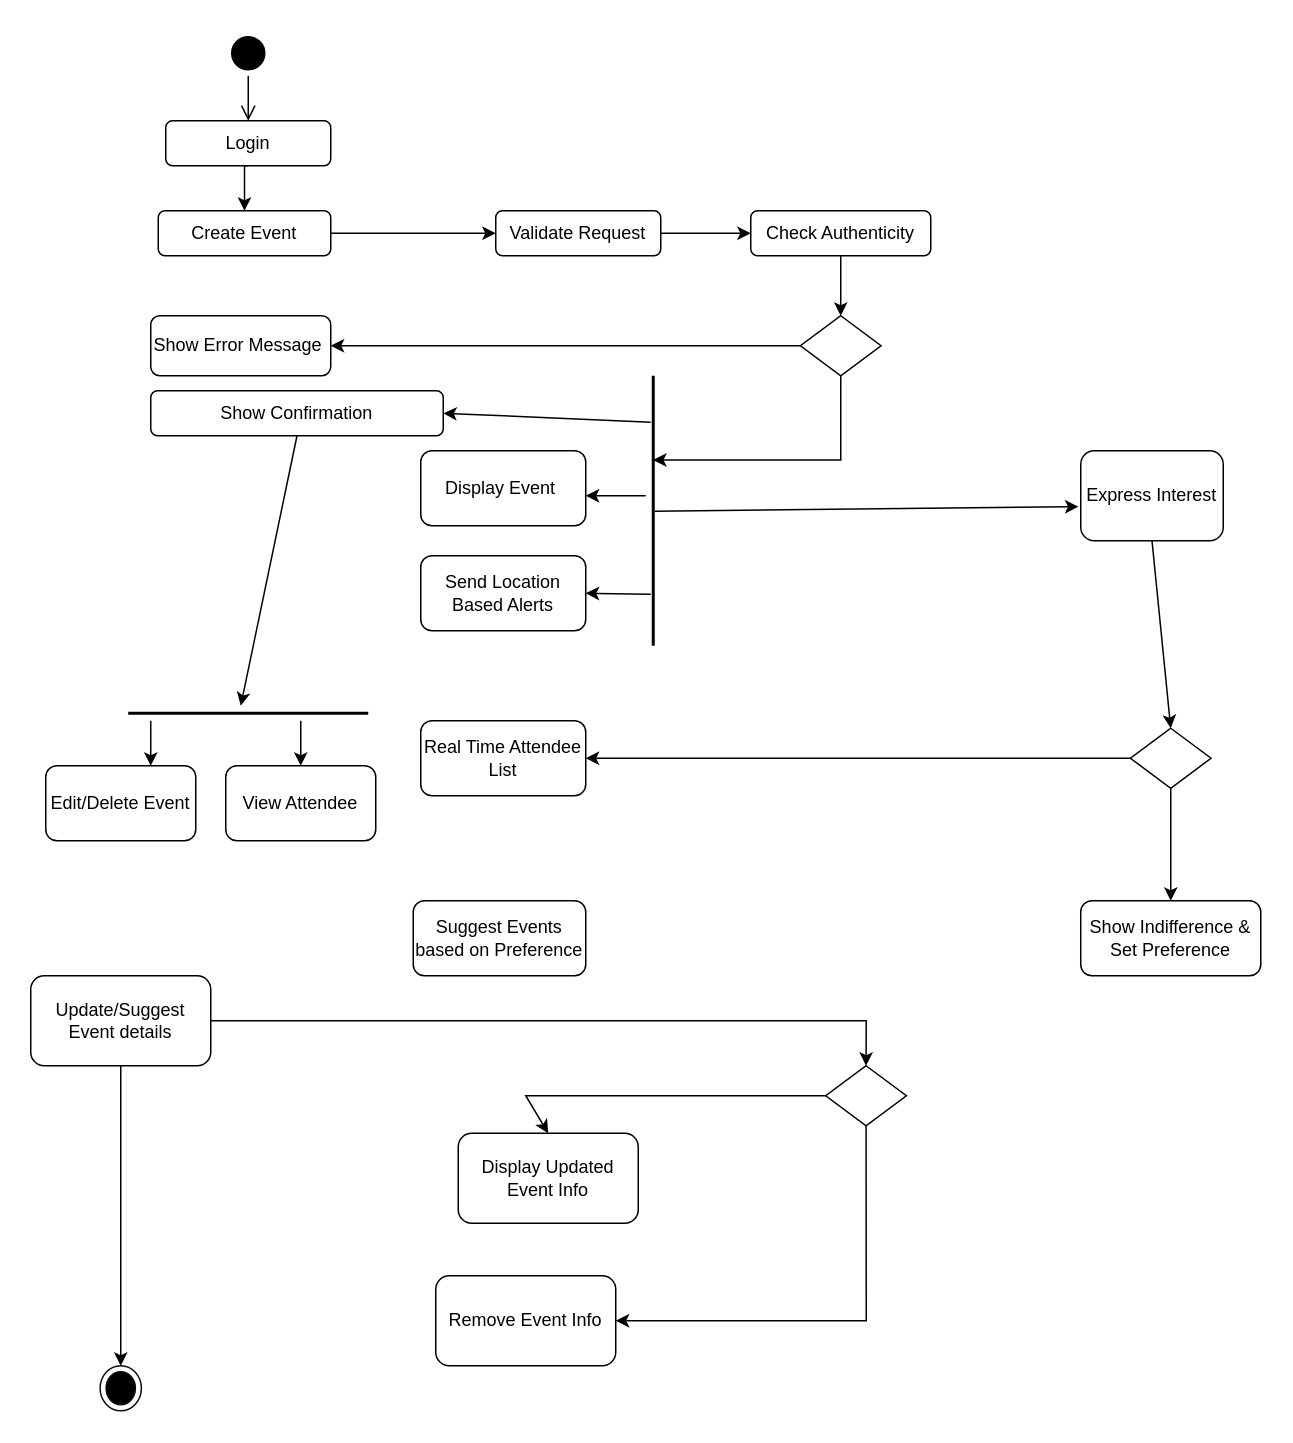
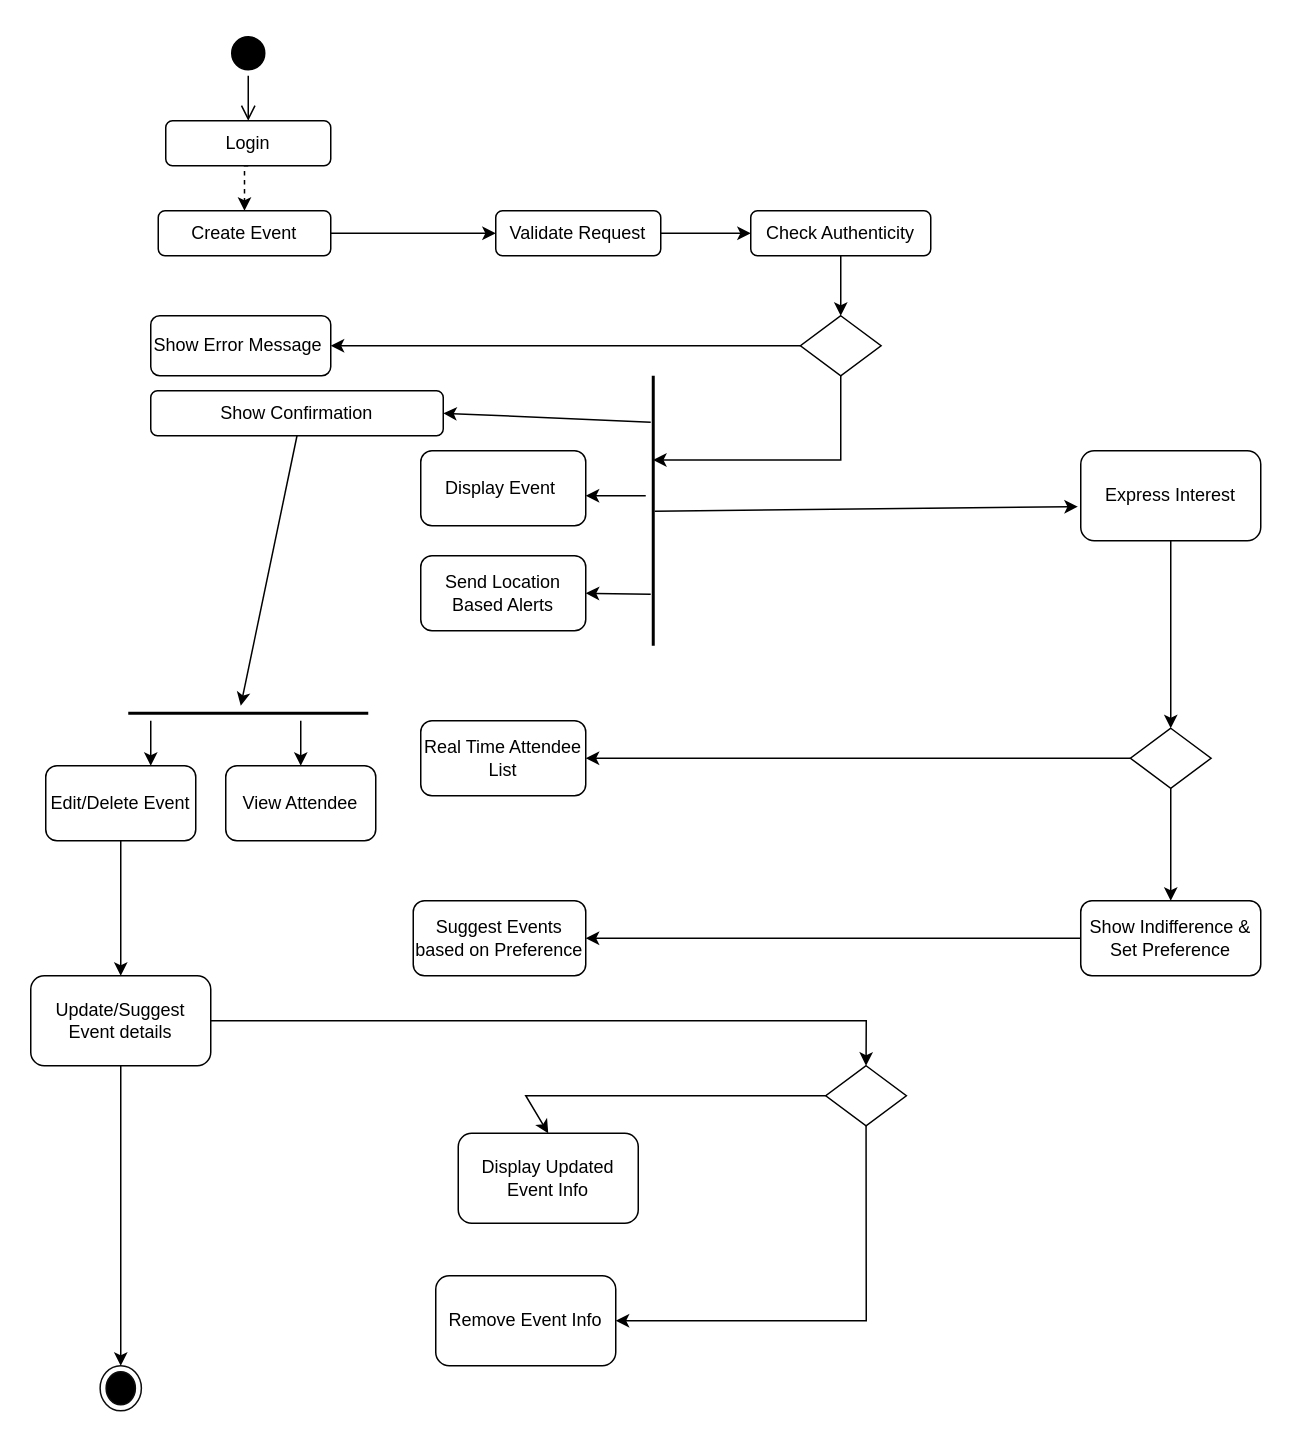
(245, 181) -> (245, 181)
(1152, 496) -> (1171, 496)
none -> (121, 903)
none -> (839, 938)
